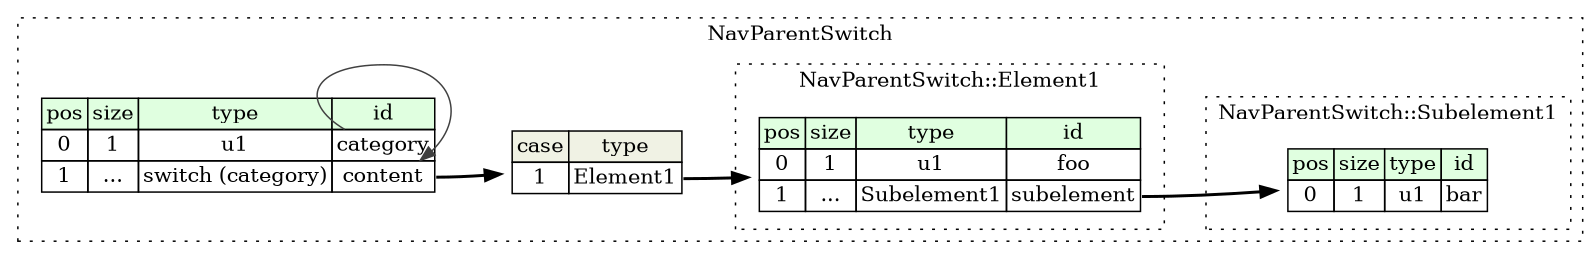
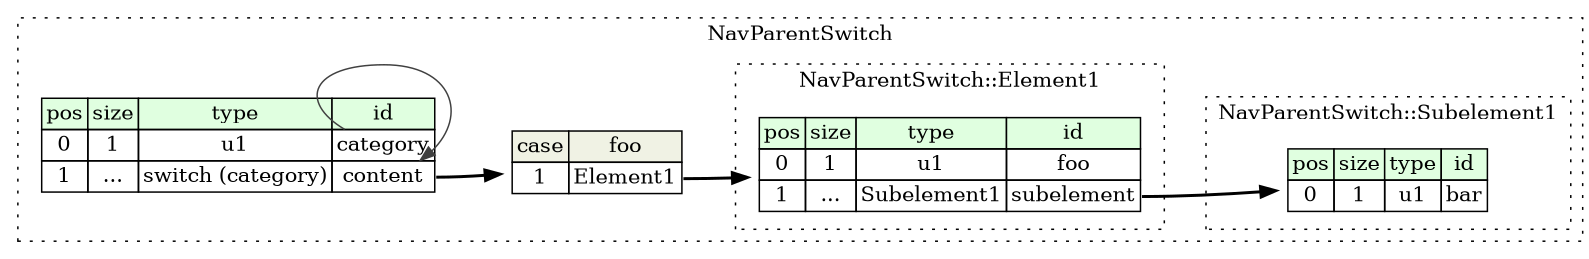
(625, 146) -> (625, 146)
